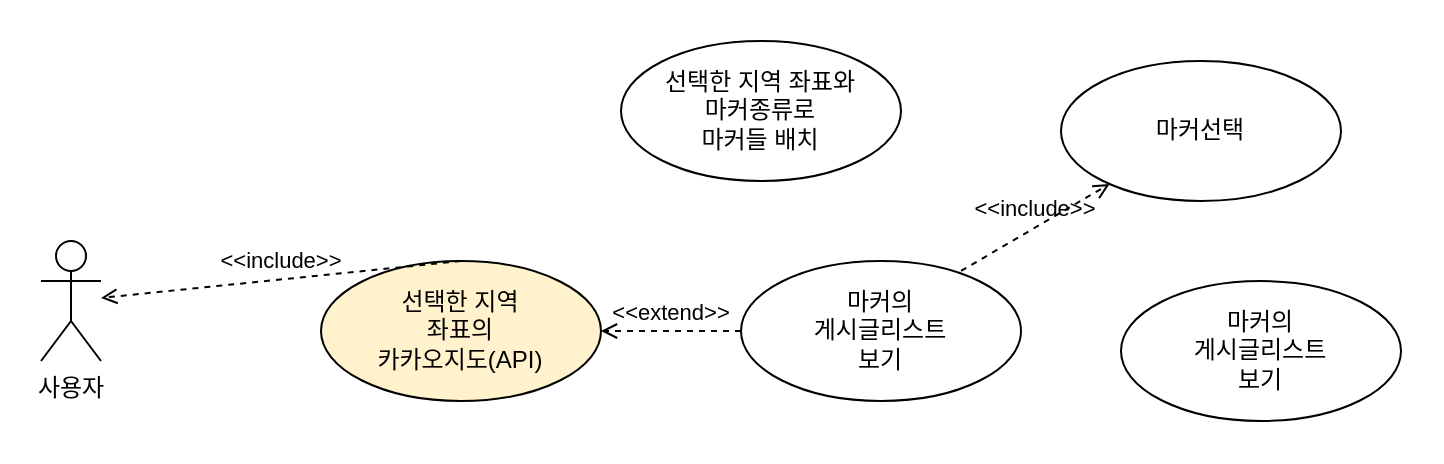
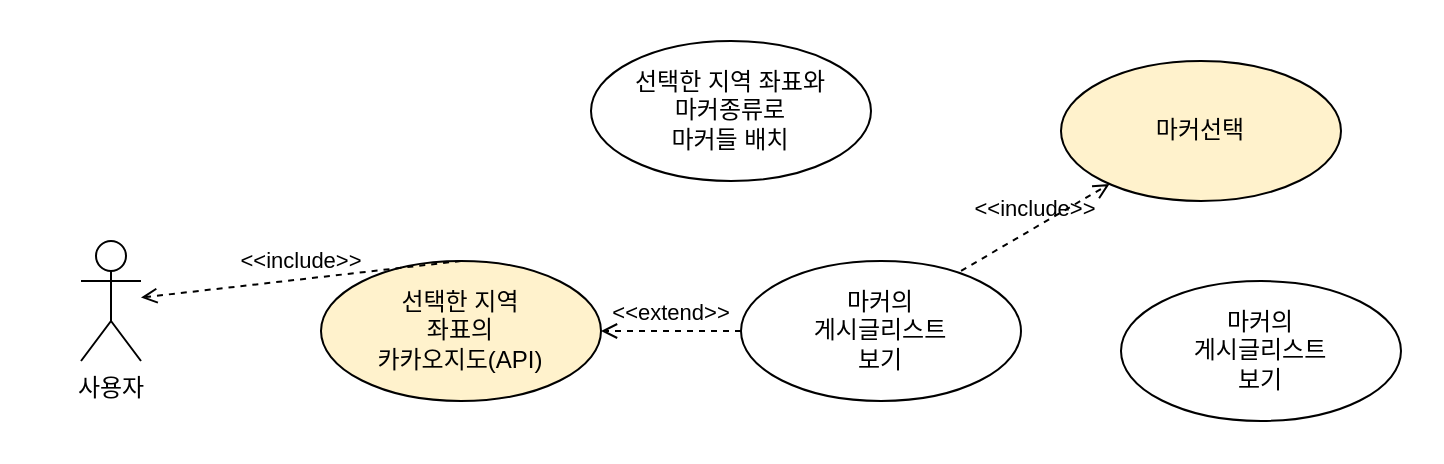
(761, 111) -> (731, 111)
(1201, 131) -> (1201, 131)
(71, 301) -> (111, 301)
